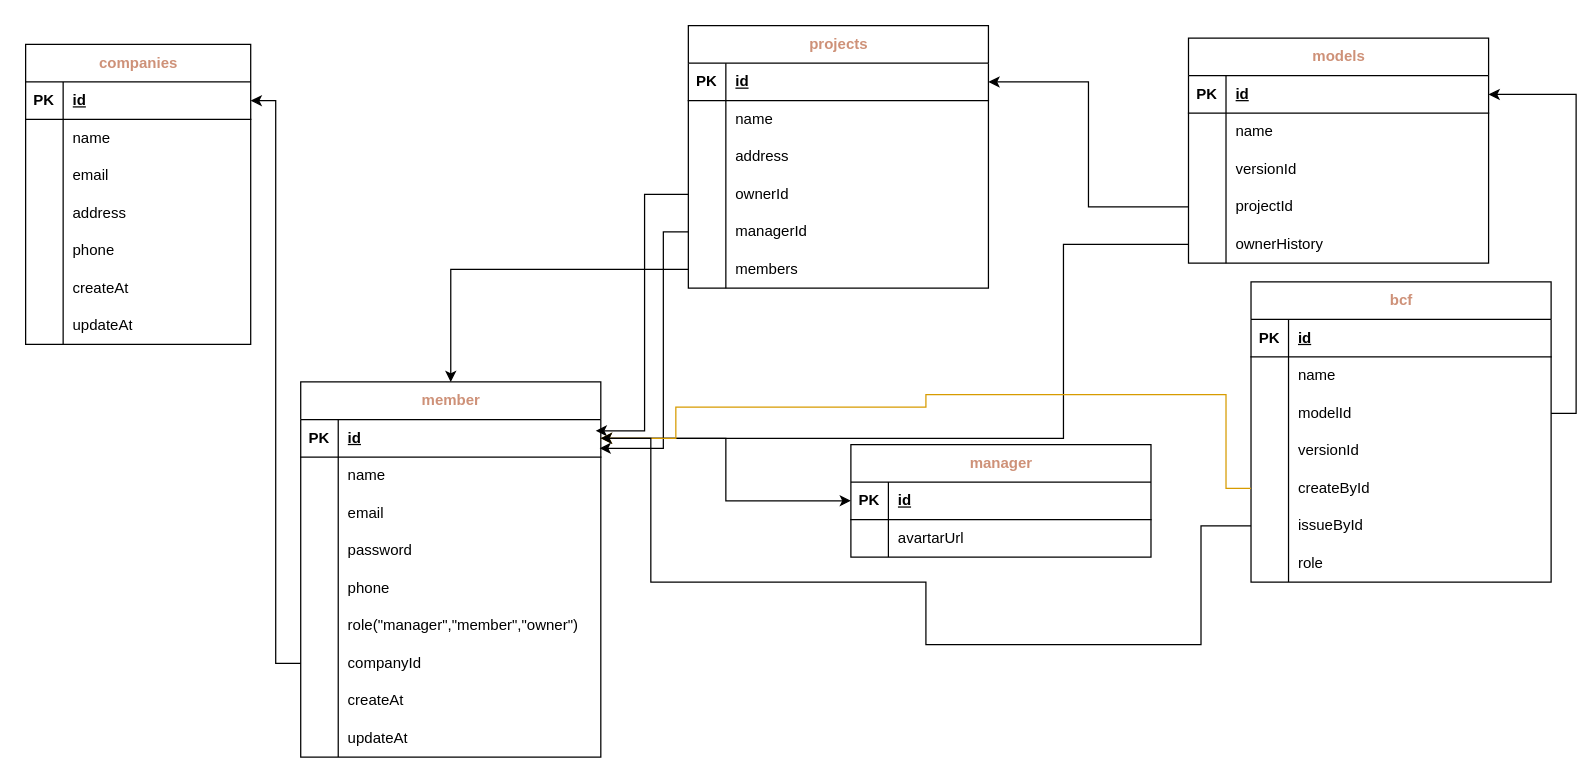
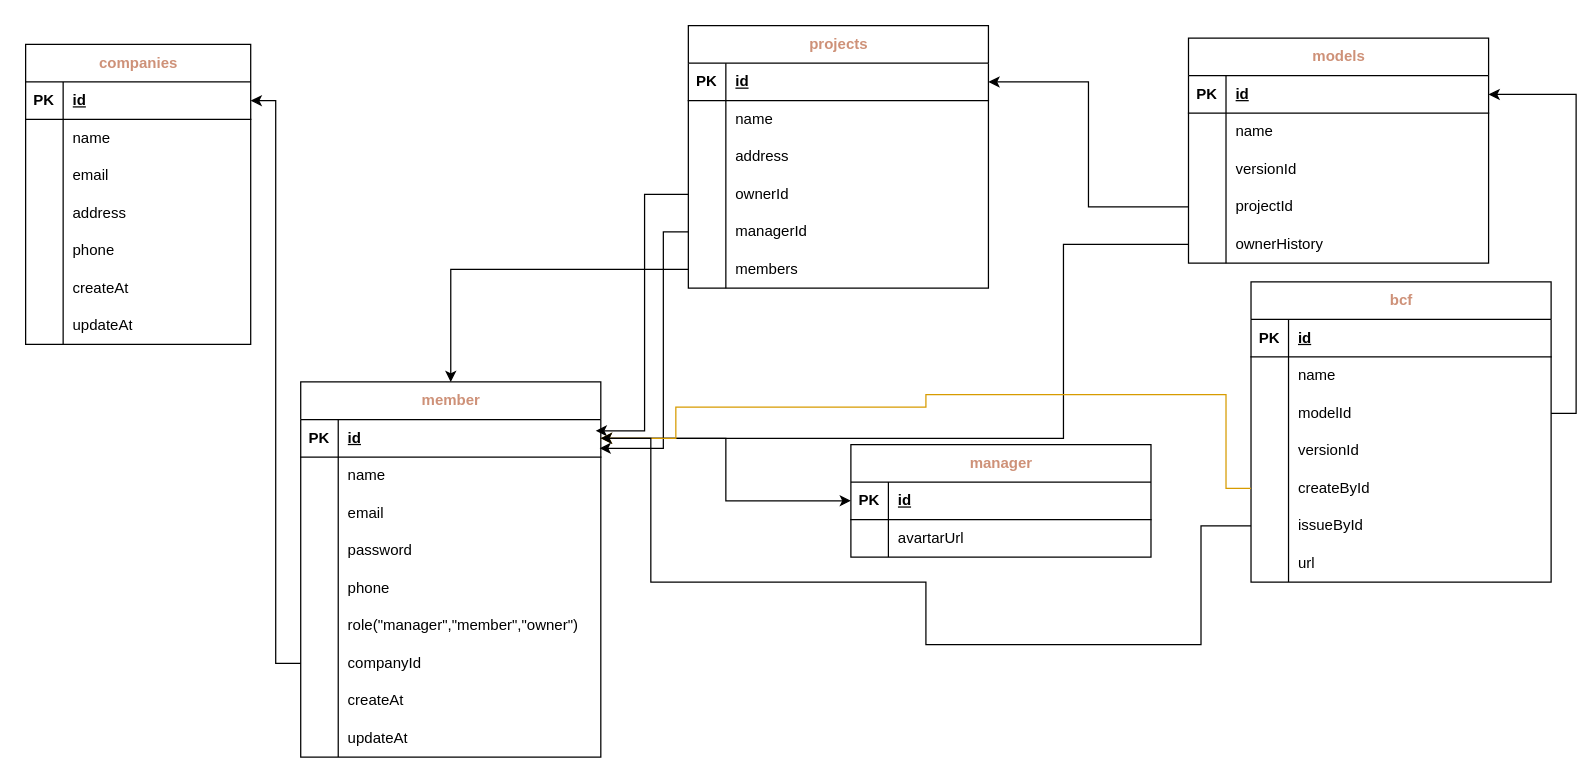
(1313, 563) -> (1309, 563)
